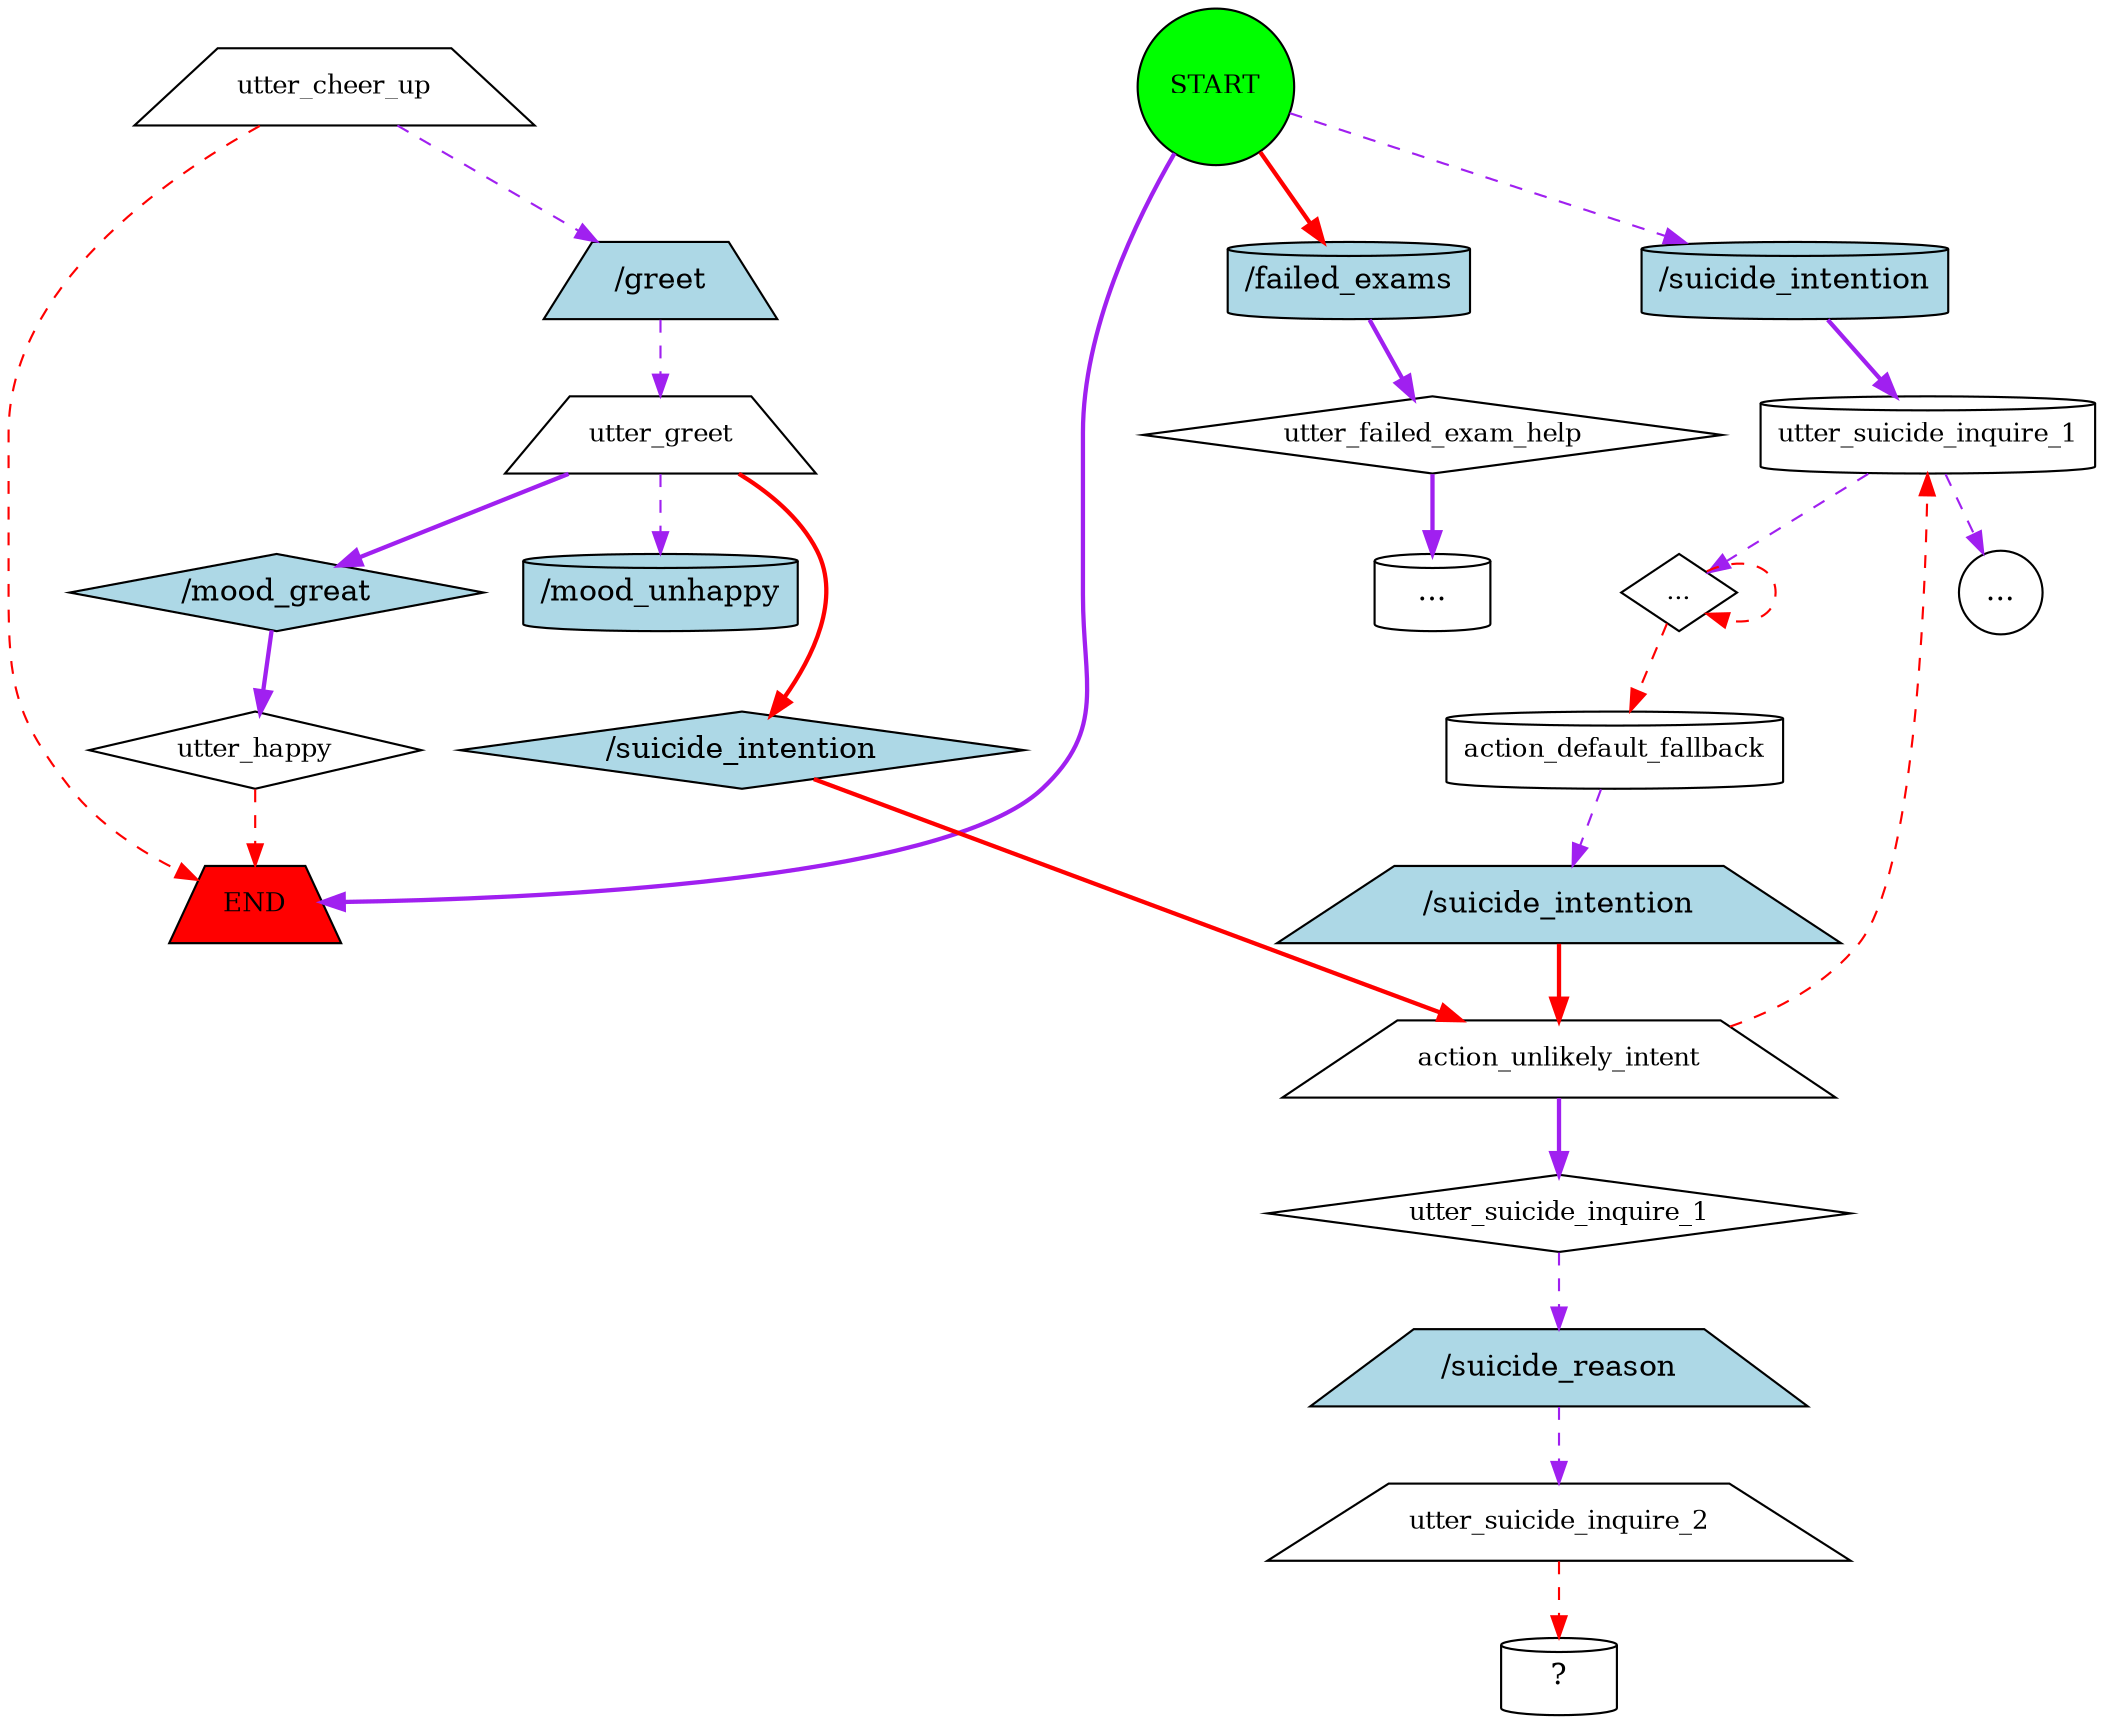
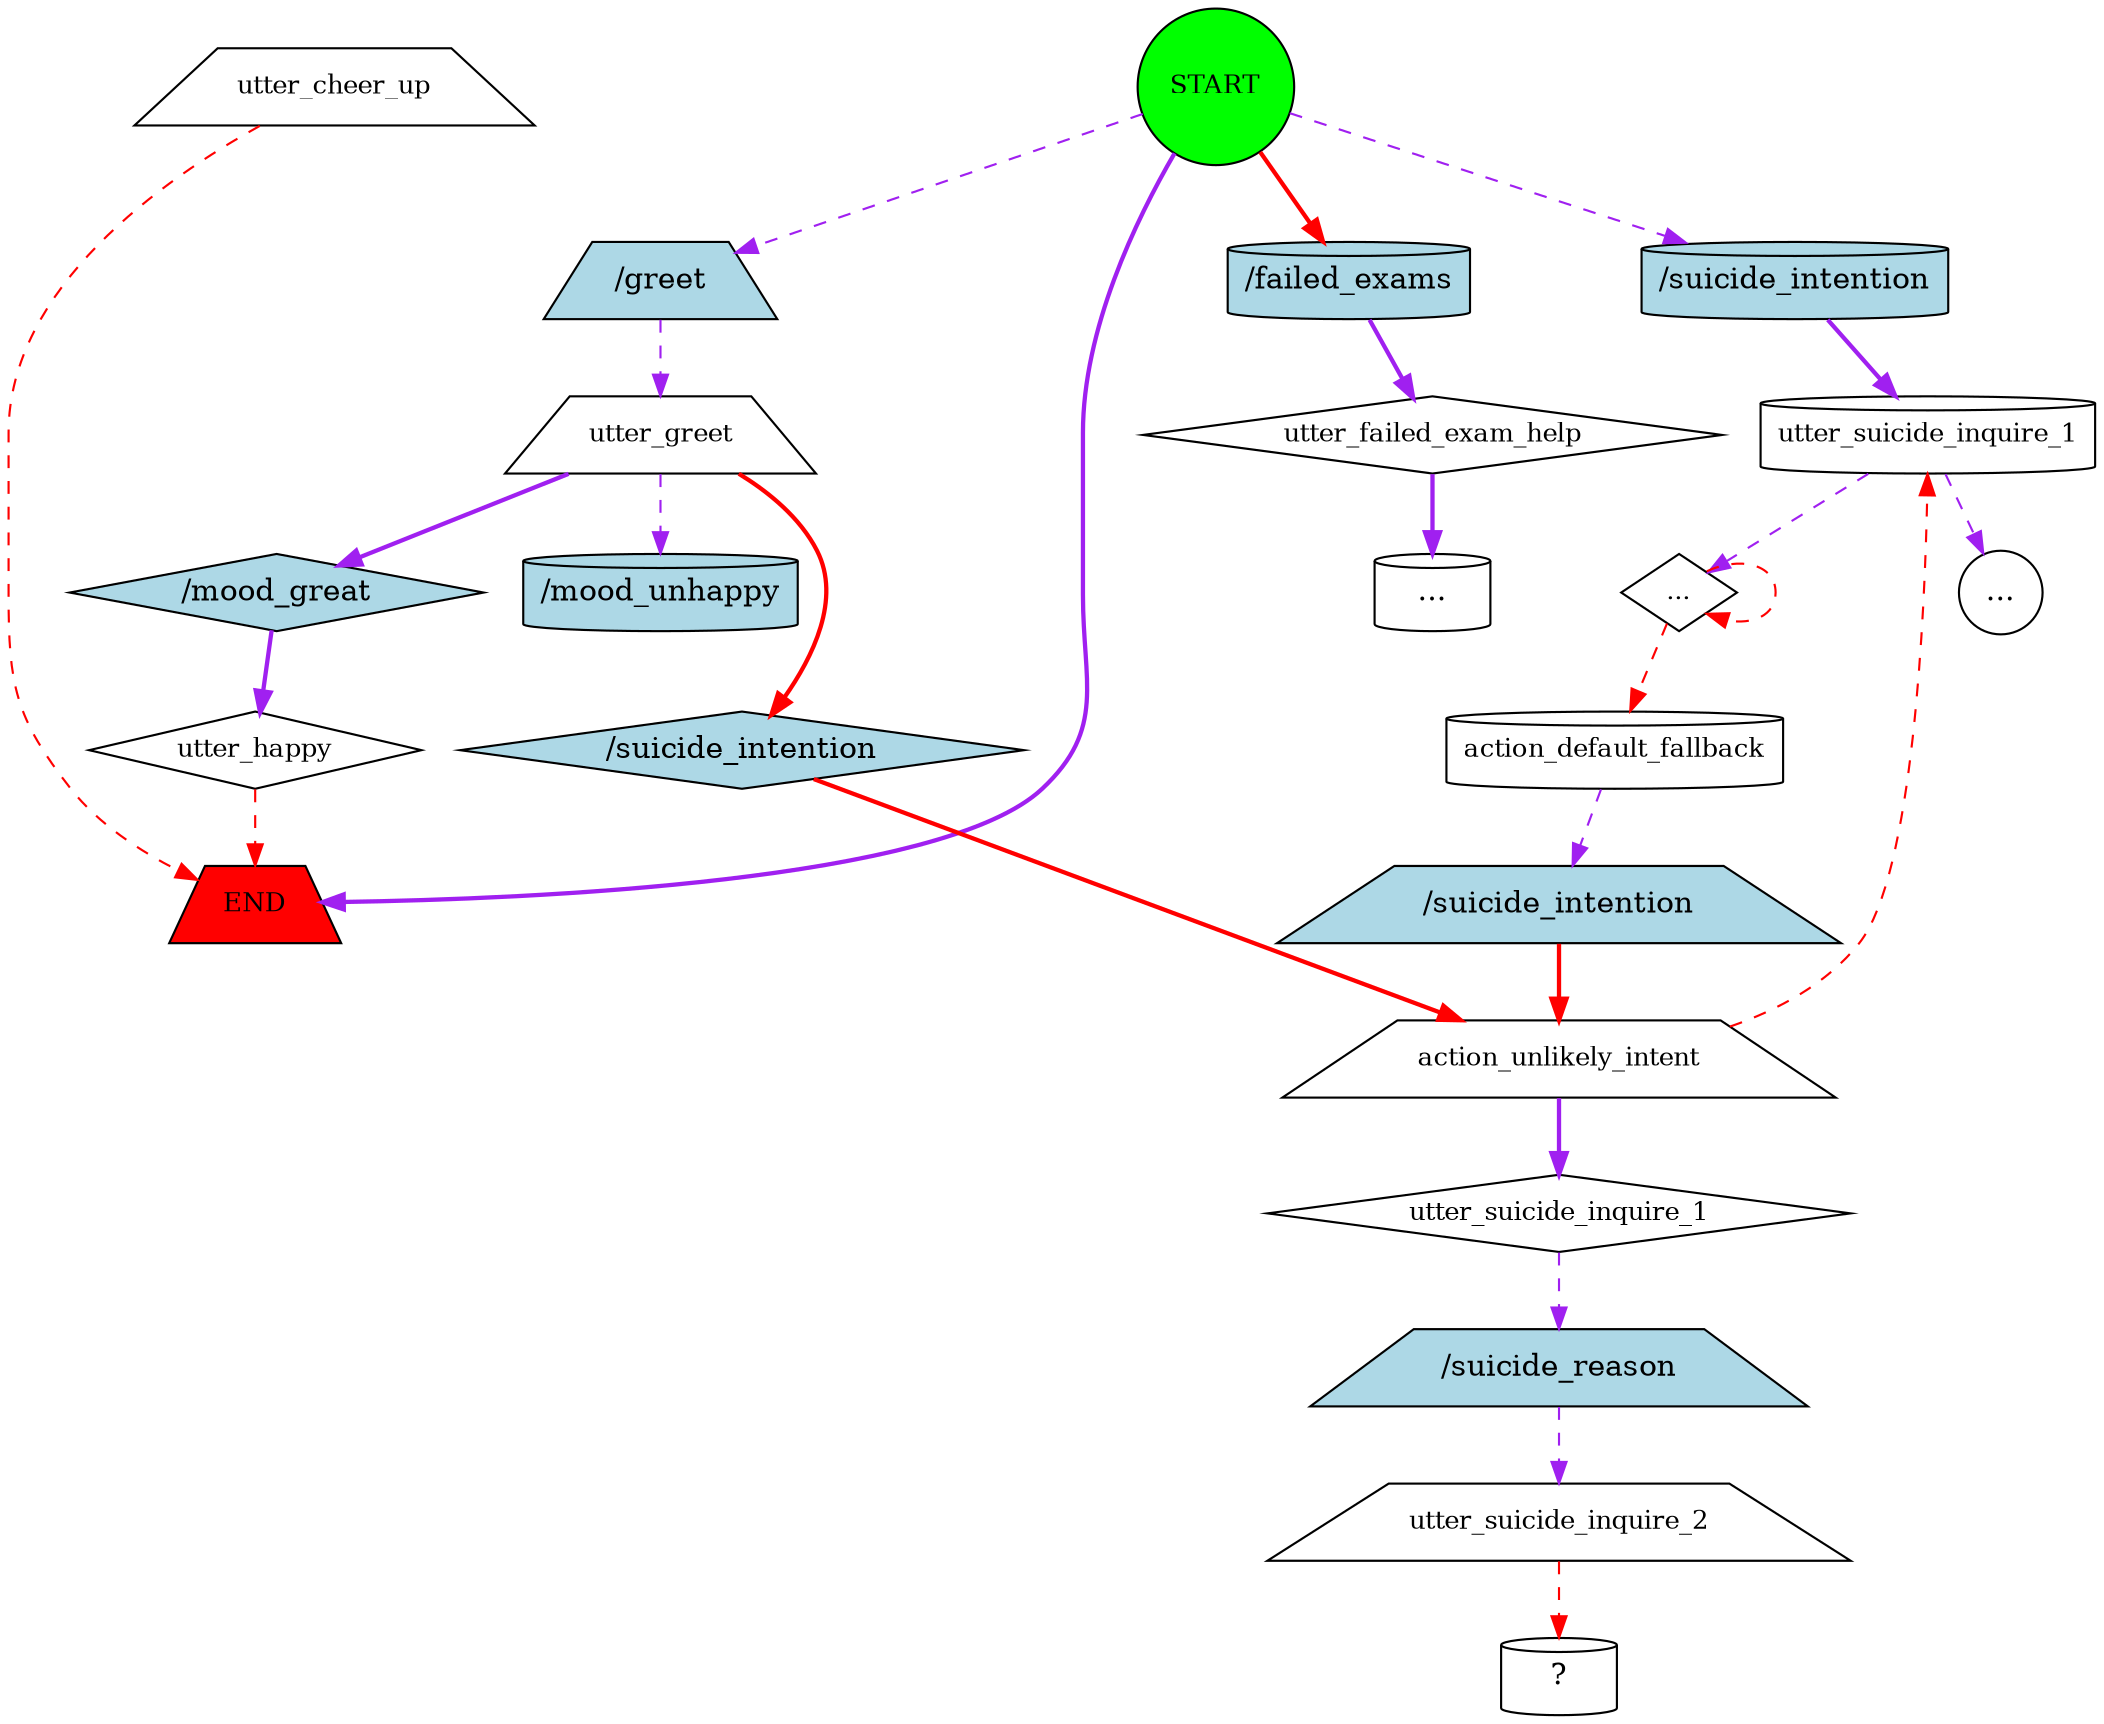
(488, 178) -> (949, 180)
